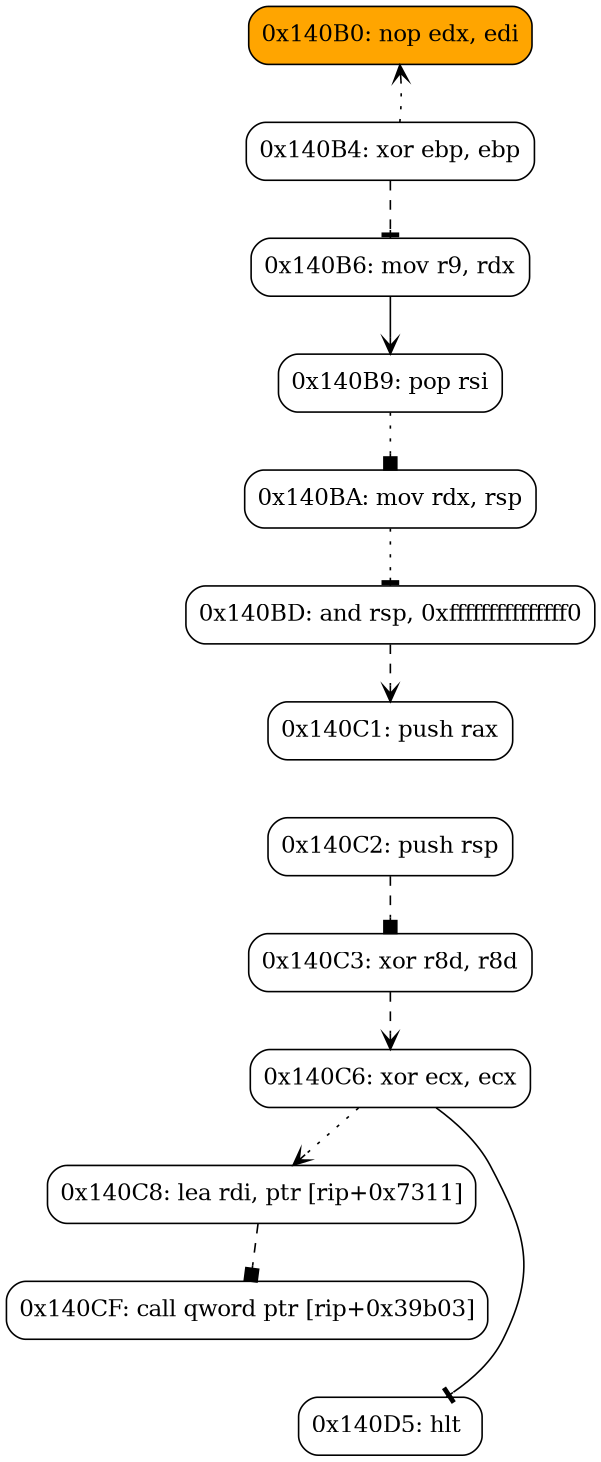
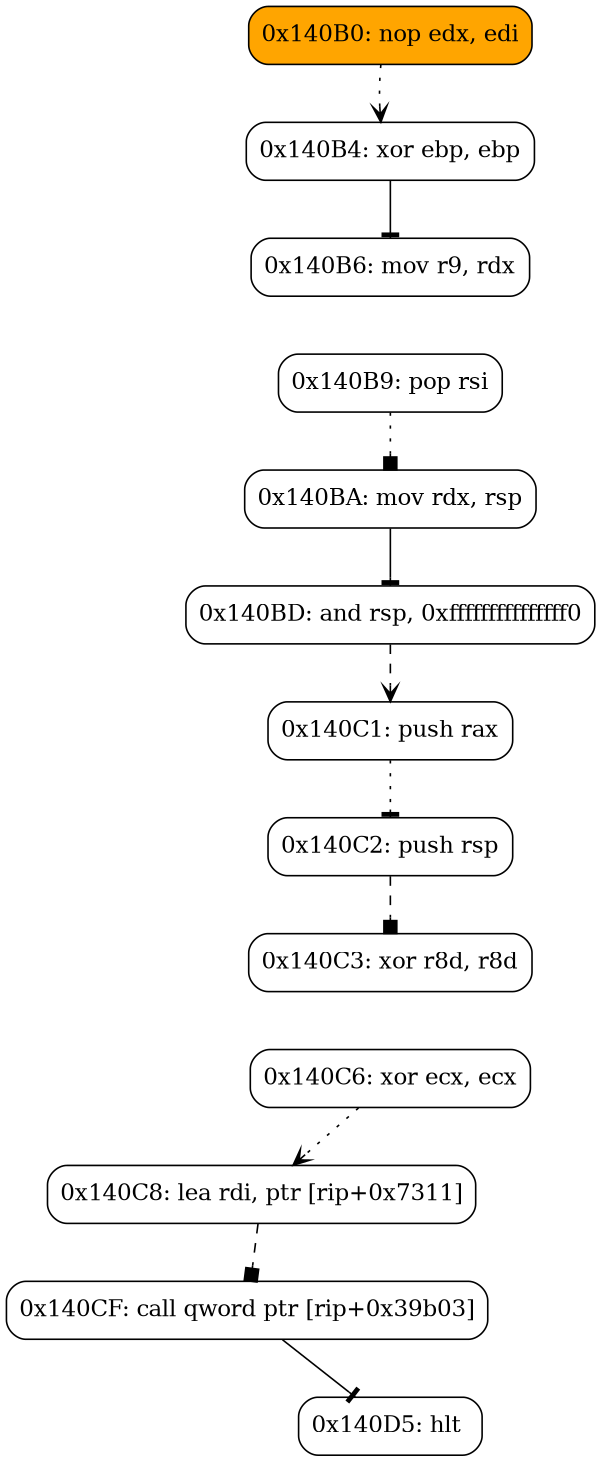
(401, 102) -> (380, 85)
(390, 205) -> (390, 205)
(390, 317) -> none
(390, 553) -> (390, 553)
none -> (390, 785)
(390, 1013) -> none
(522, 1248) -> (316, 1366)
